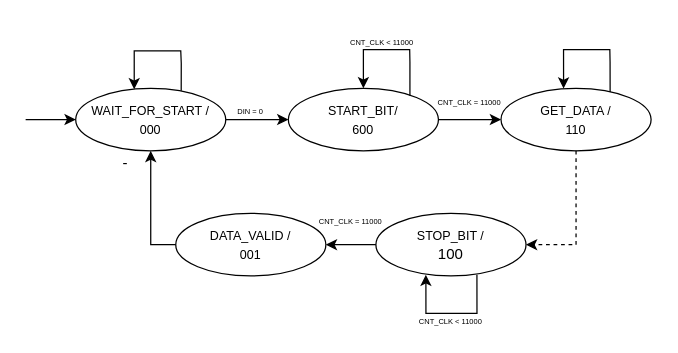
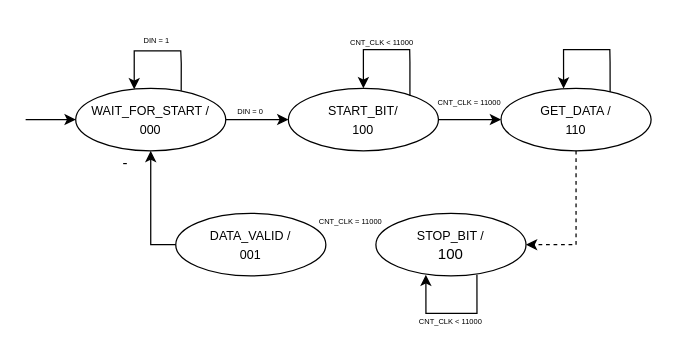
none -> (157, 38)
(363, 119) -> (363, 119)
(355, 244) -> none
